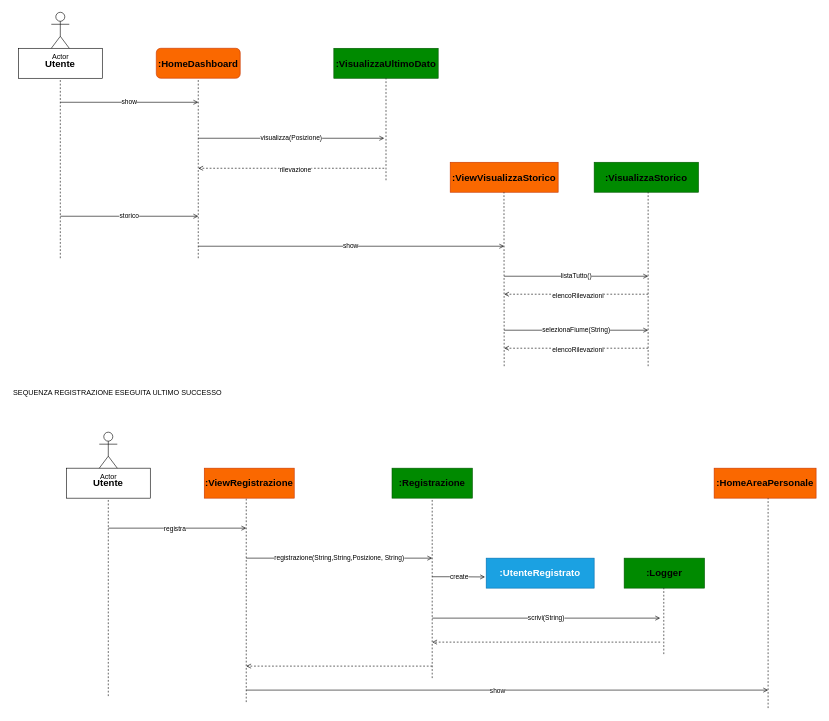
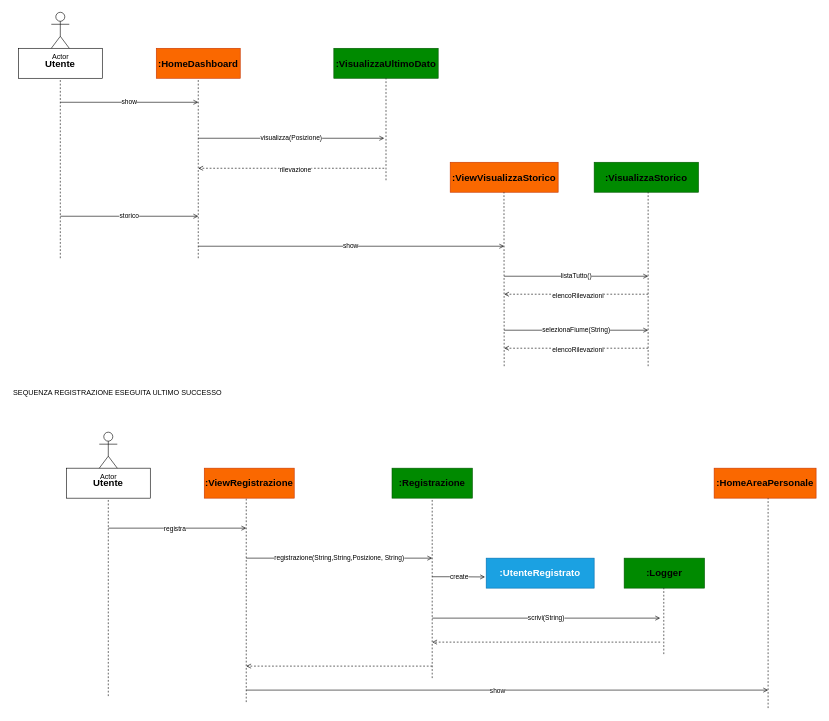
(198, 63) -> (198, 63)
